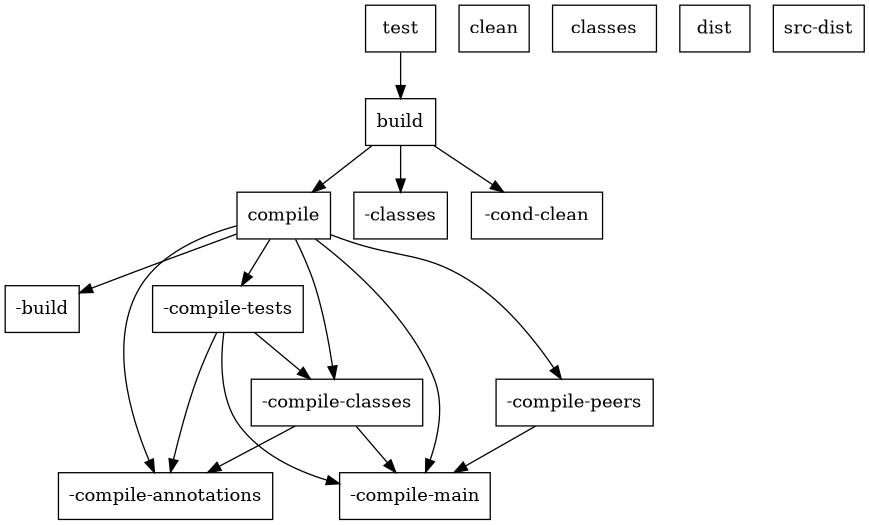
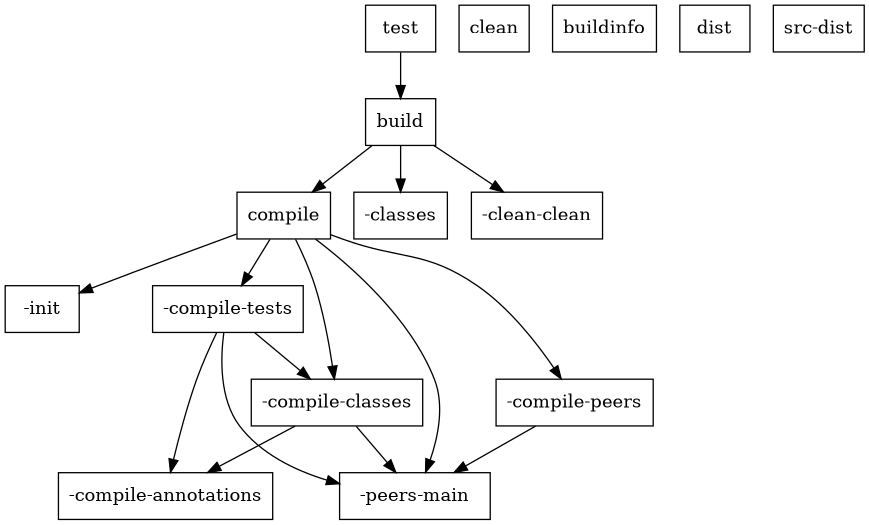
(605, 29) -> (605, 29)
(537, 216) -> (537, 216)
(42, 309) -> (42, 309)
(129, 316) -> none
(415, 496) -> (415, 496)
